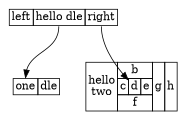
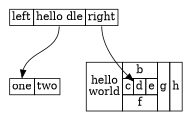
(49, 86) -> (47, 86)
(102, 92) -> (104, 92)
